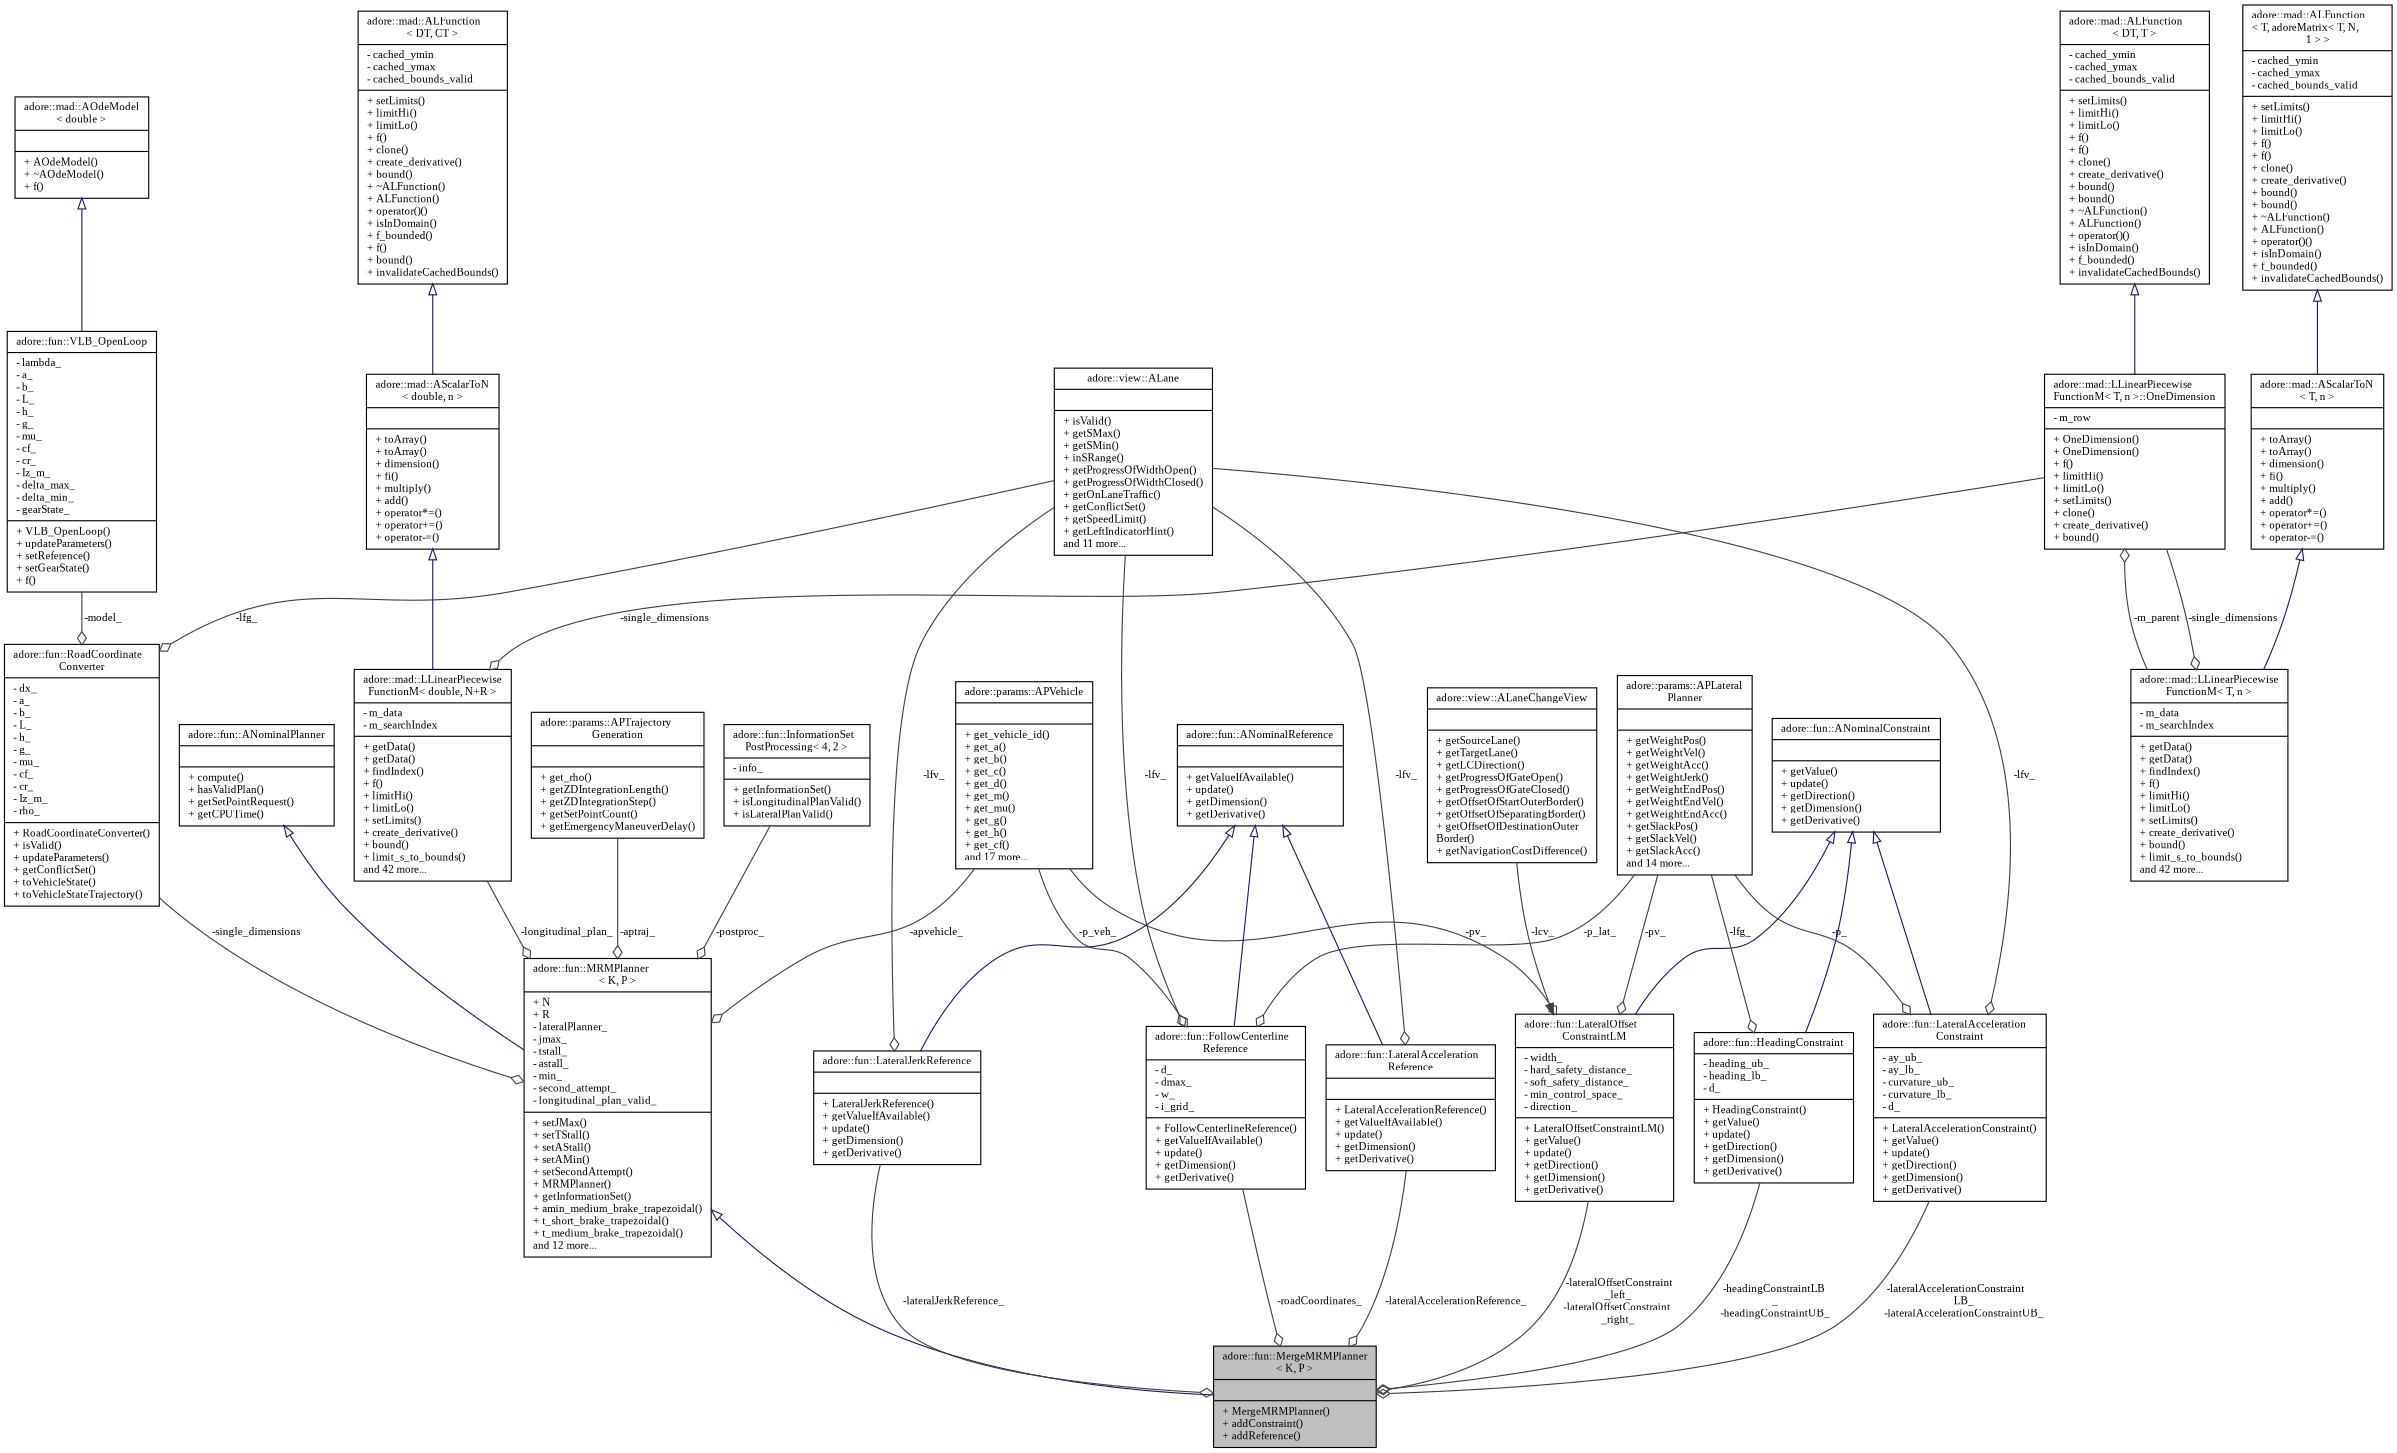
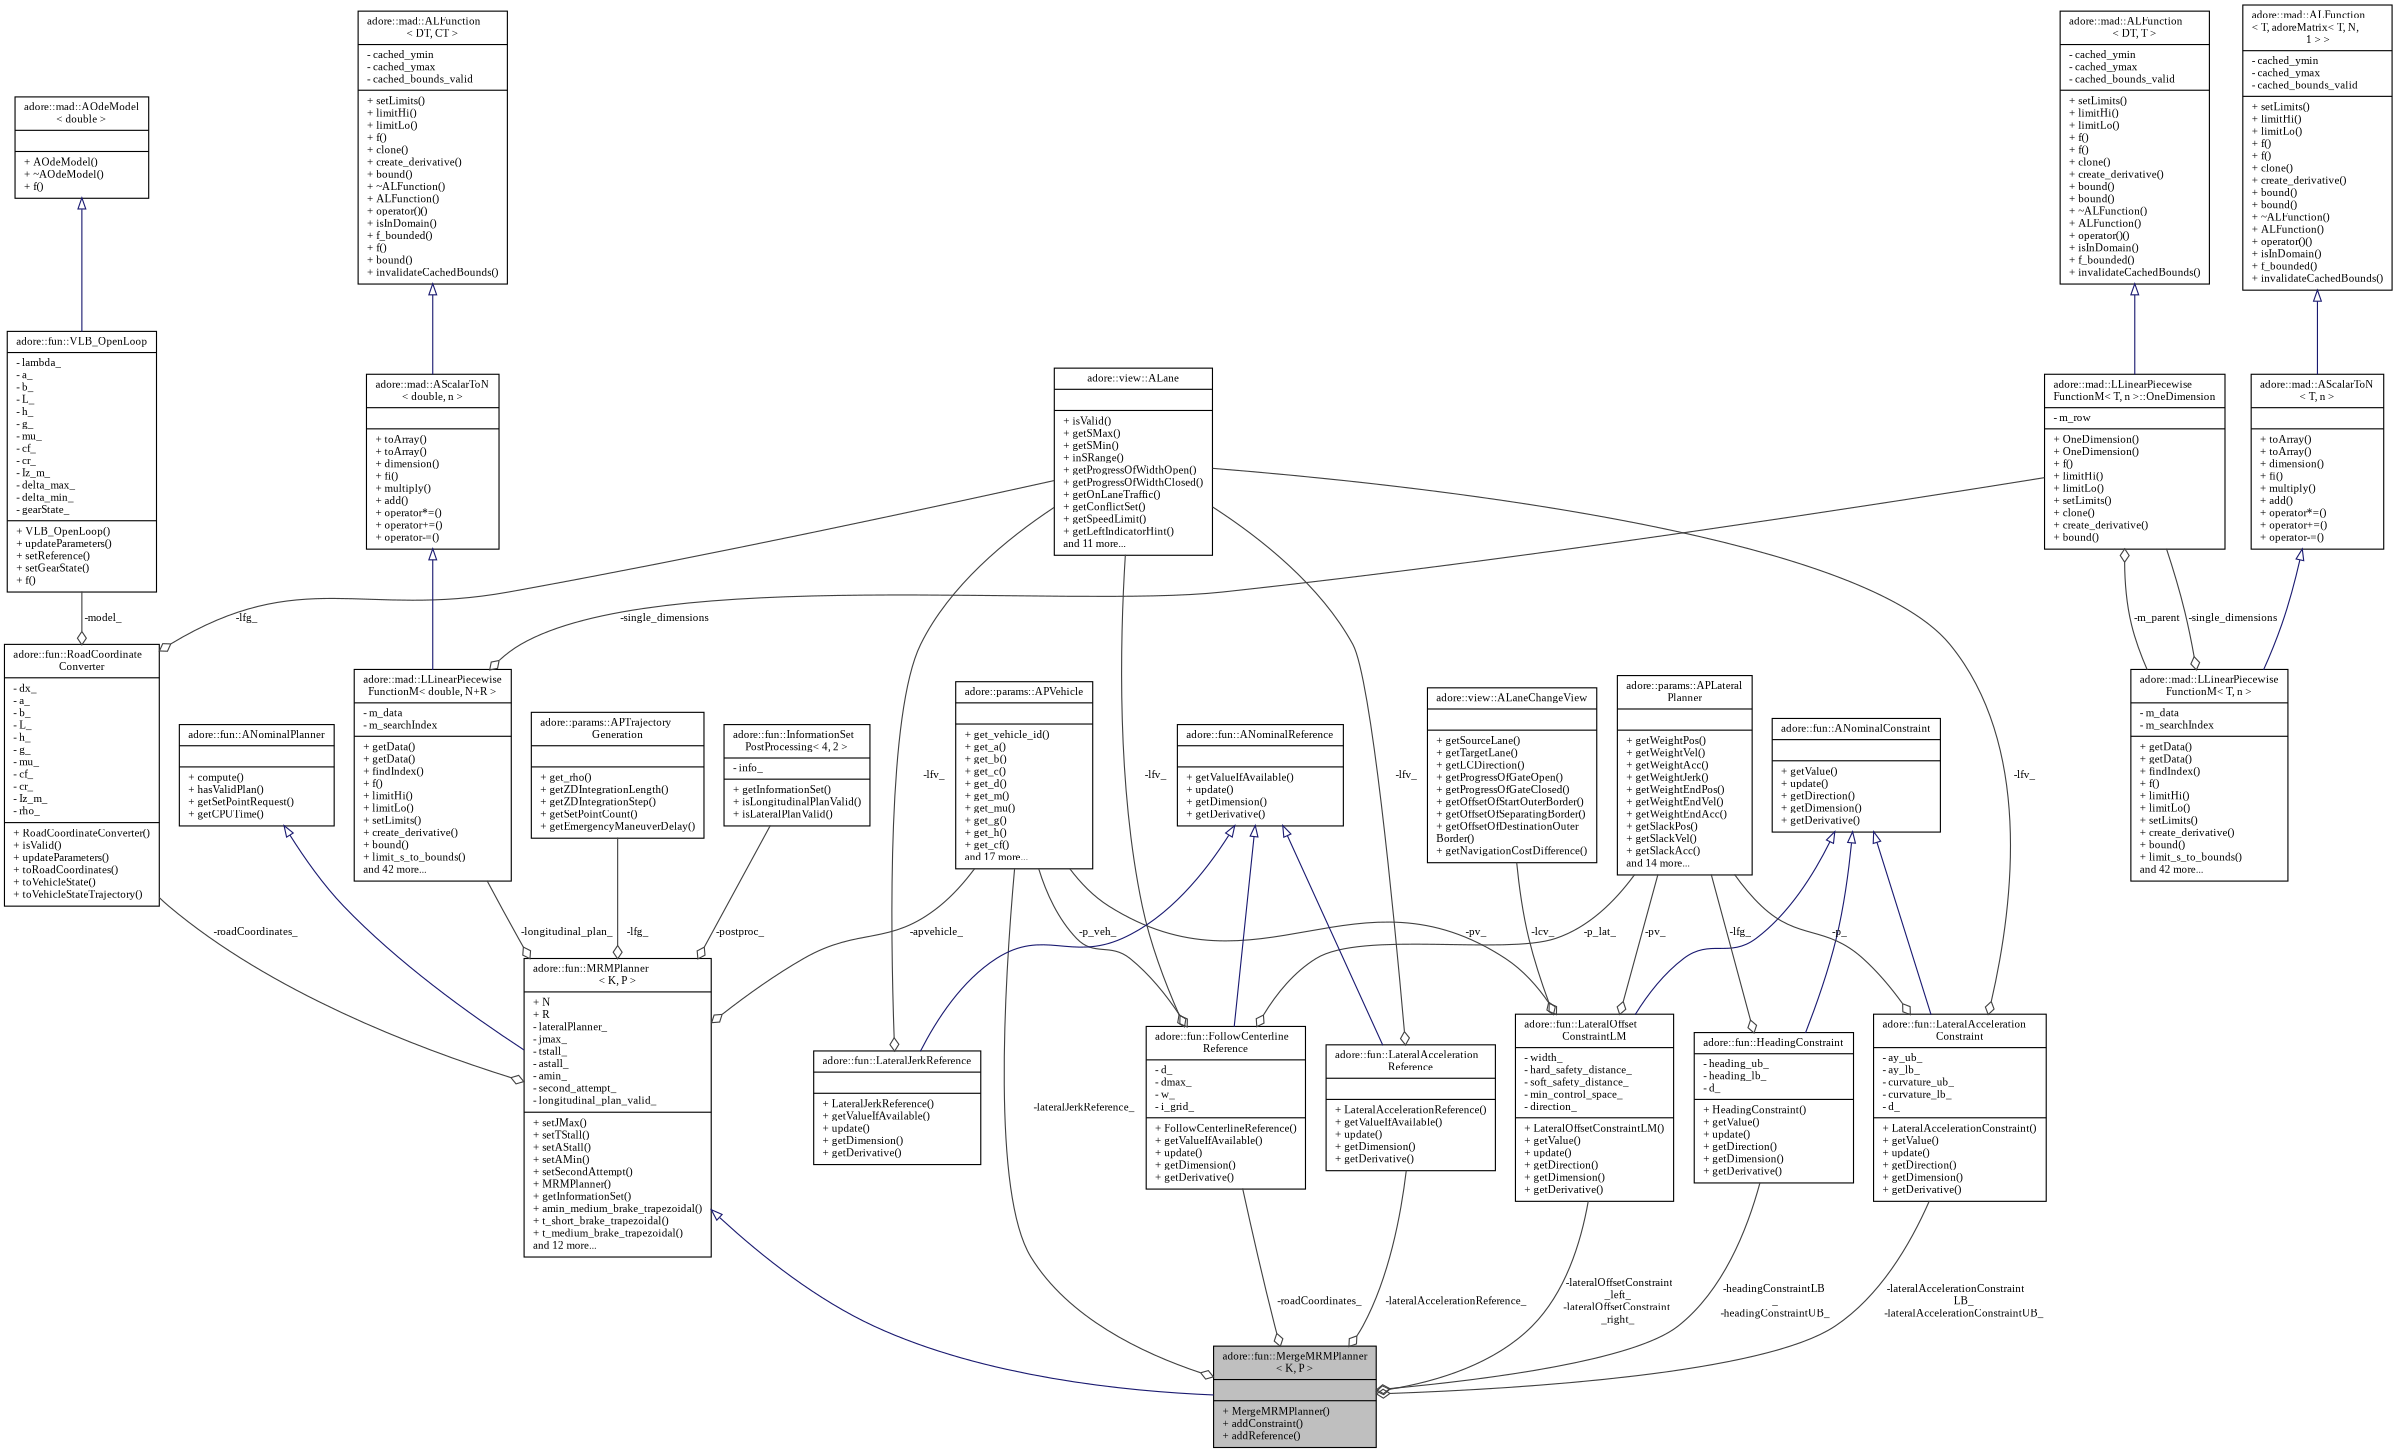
(55, 870) -> (66, 870)
(255, 932) -> (255, 932)
(637, 932) -> (637, 932)
(1528, 933) -> (1528, 933)
(548, 1076) -> (550, 1076)
(909, 1333) -> (1009, 1169)
